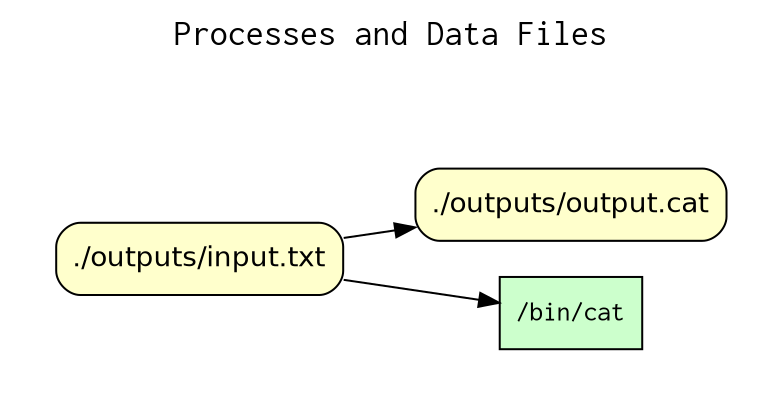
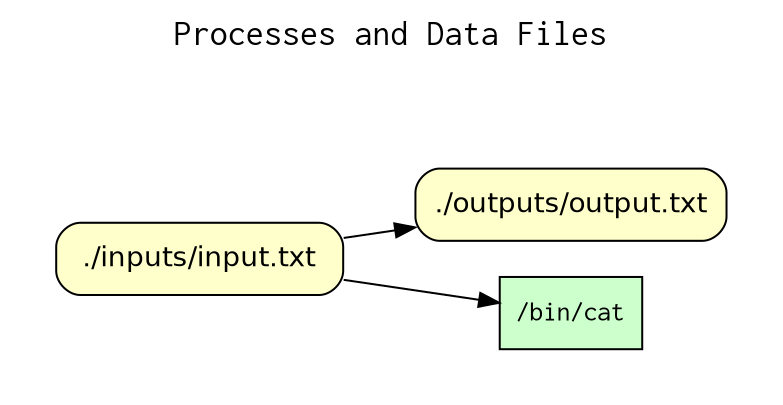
(571, 205) -> (571, 205)
(200, 259) -> (200, 259)
